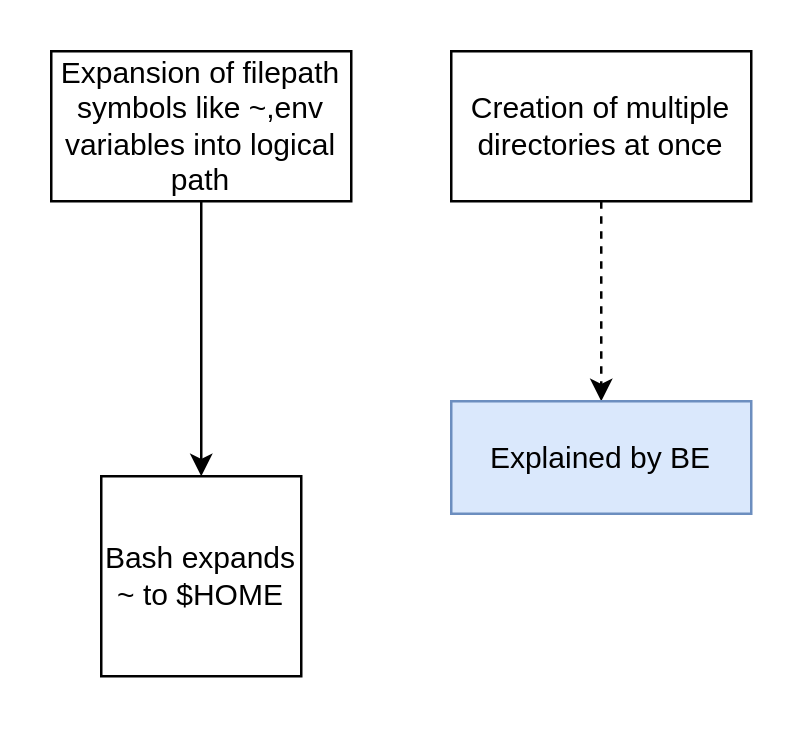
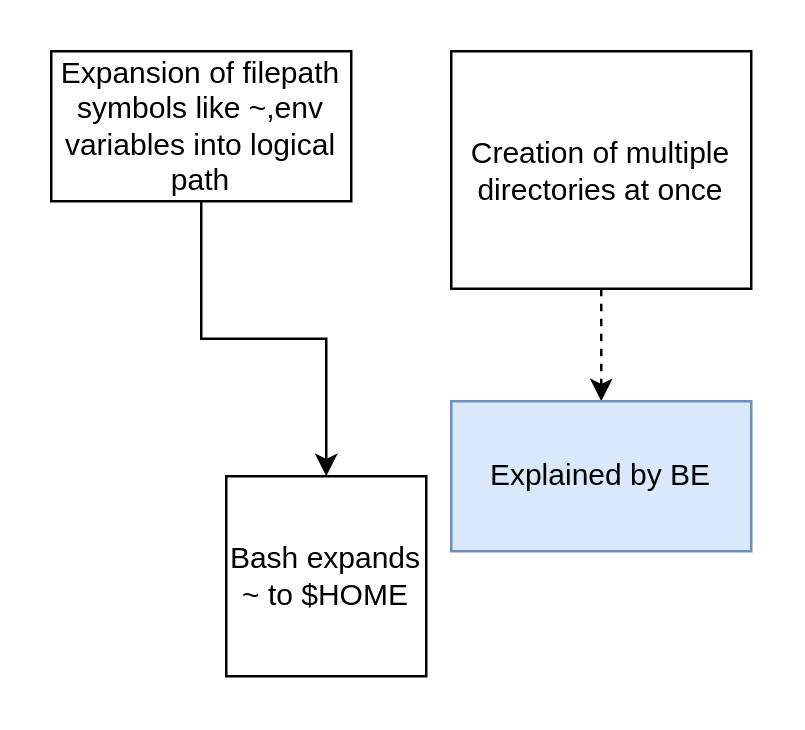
(601, 126) -> (601, 170)
(601, 458) -> (601, 476)
(201, 576) -> (326, 576)
